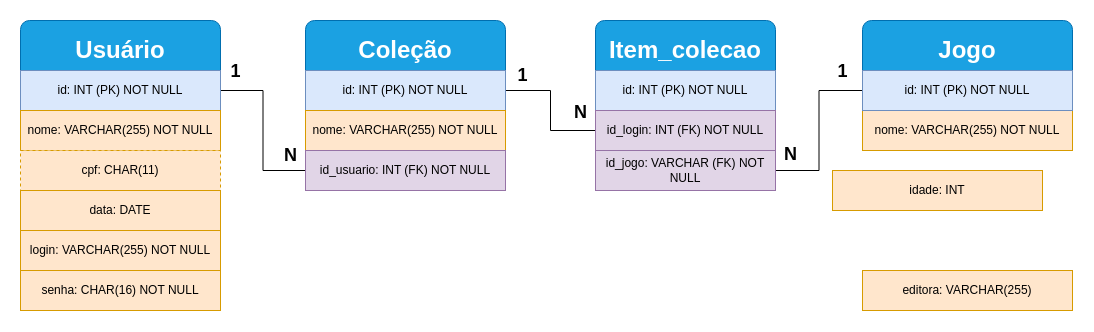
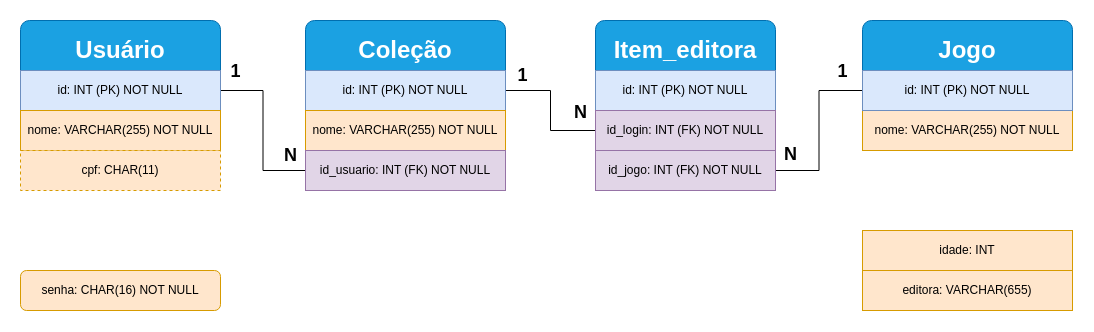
(686, 51) -> (686, 51)
(686, 171) -> (686, 171)
(938, 191) -> (968, 251)
(121, 211) -> none
(121, 251) -> none
(121, 291) -> (121, 291)
(968, 291) -> (968, 291)
